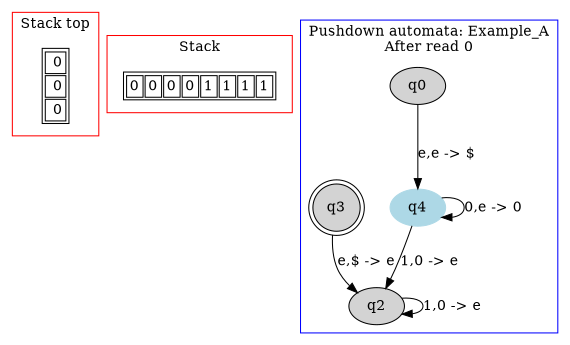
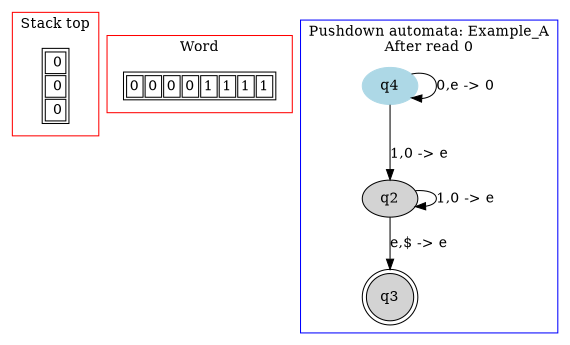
(200, 47) -> (200, 47)
(418, 86) -> none
(335, 262) -> (390, 238)
